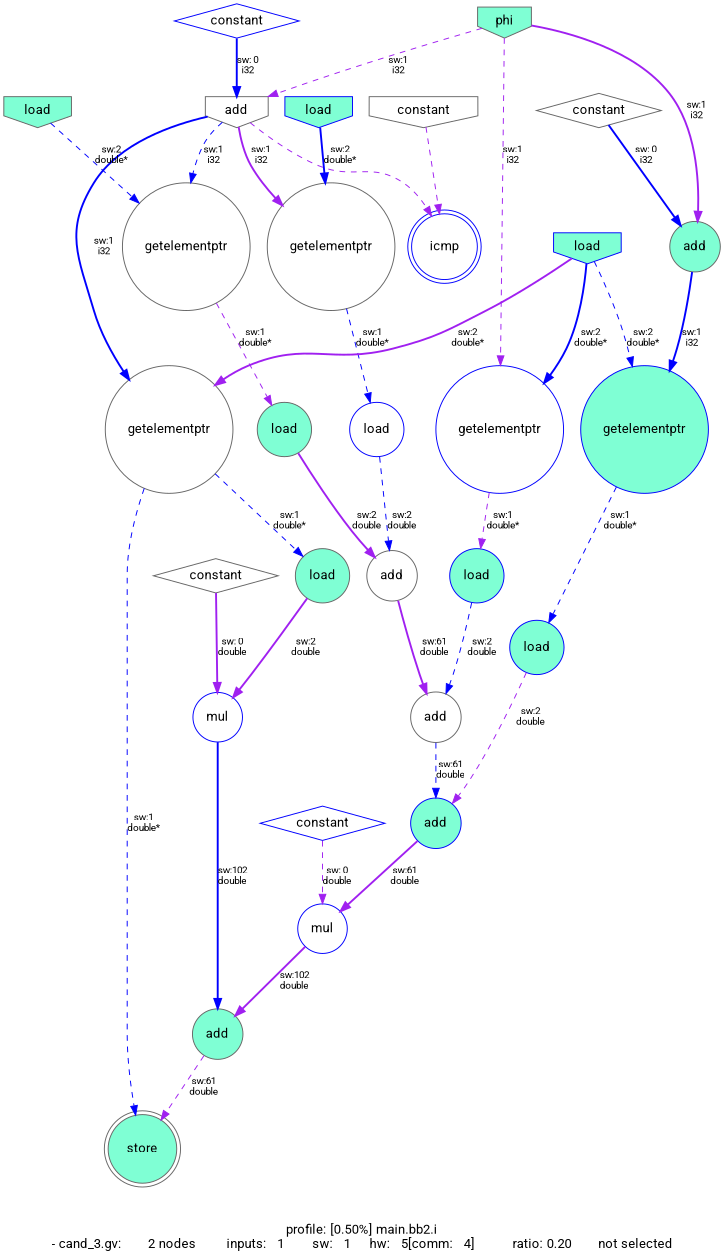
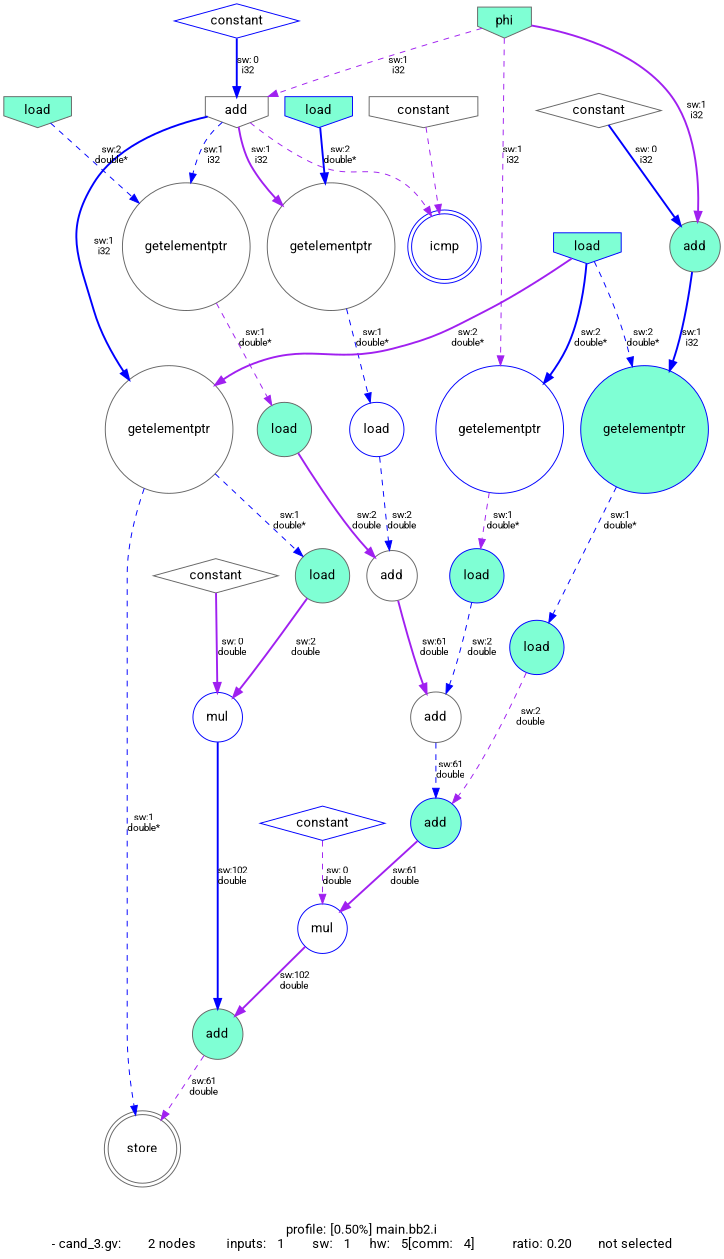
(142, 1149) -> (142, 1149)
